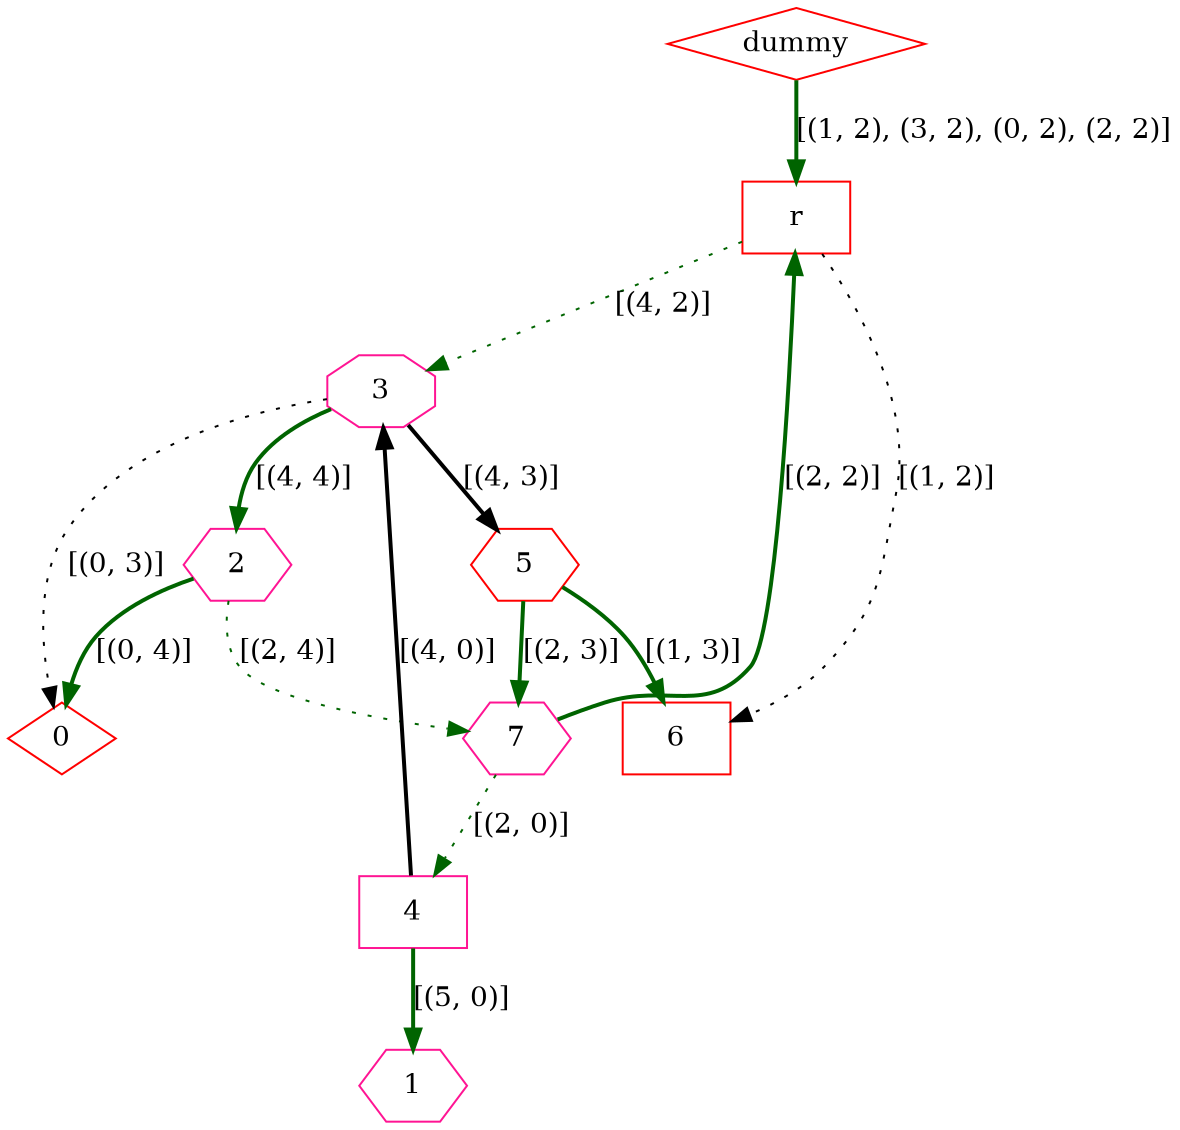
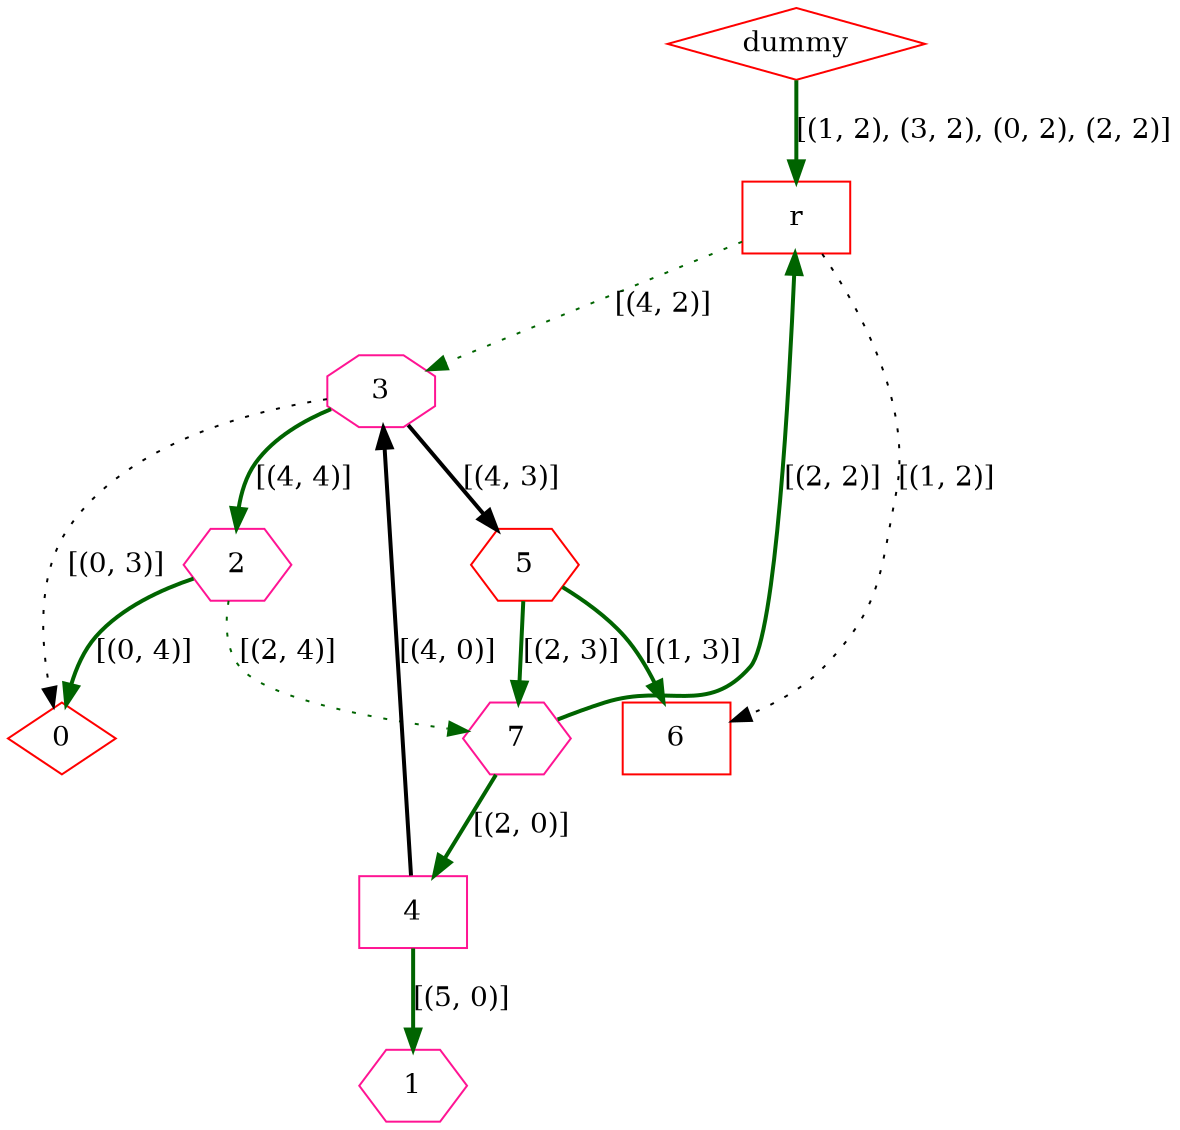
(470, 816) -> (470, 816)
